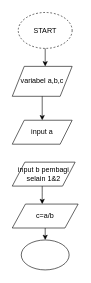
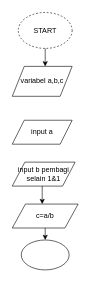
(42, 114) -> none
(44, 174) -> (44, 174)
